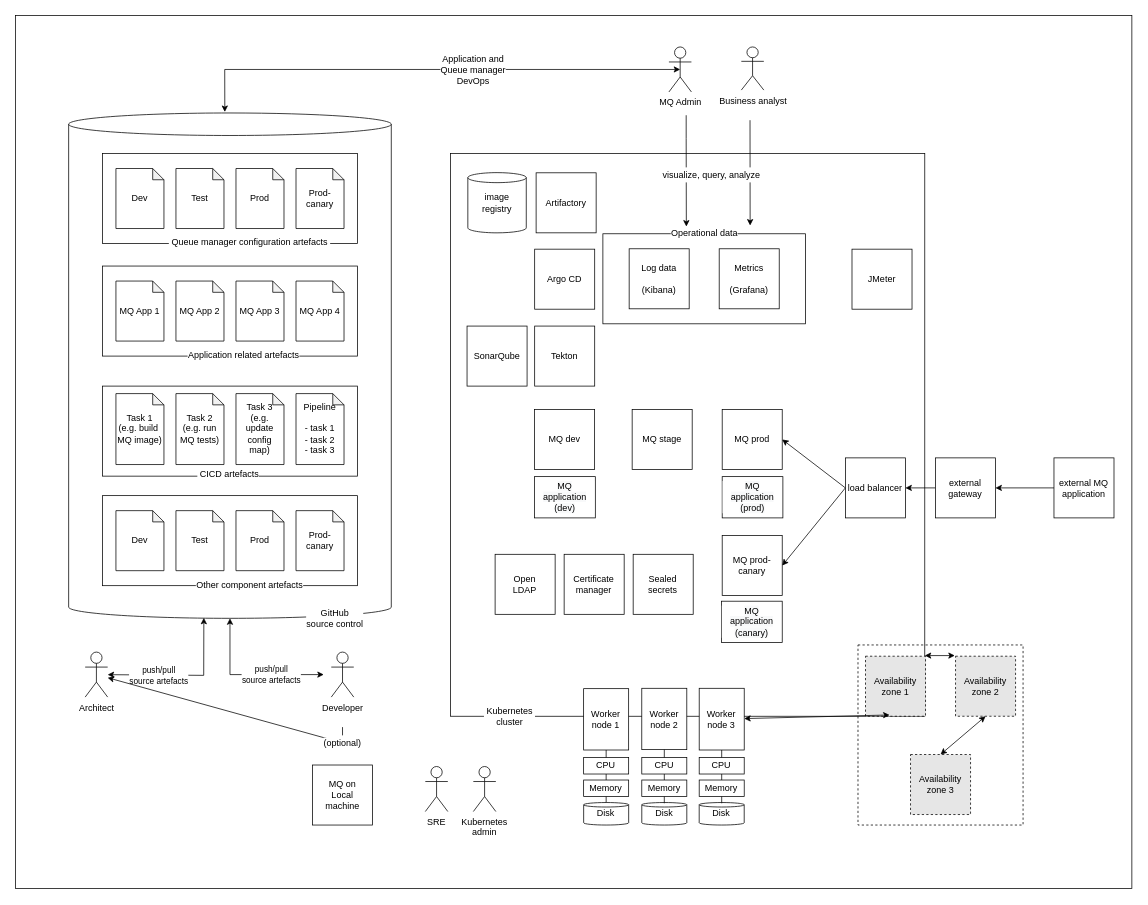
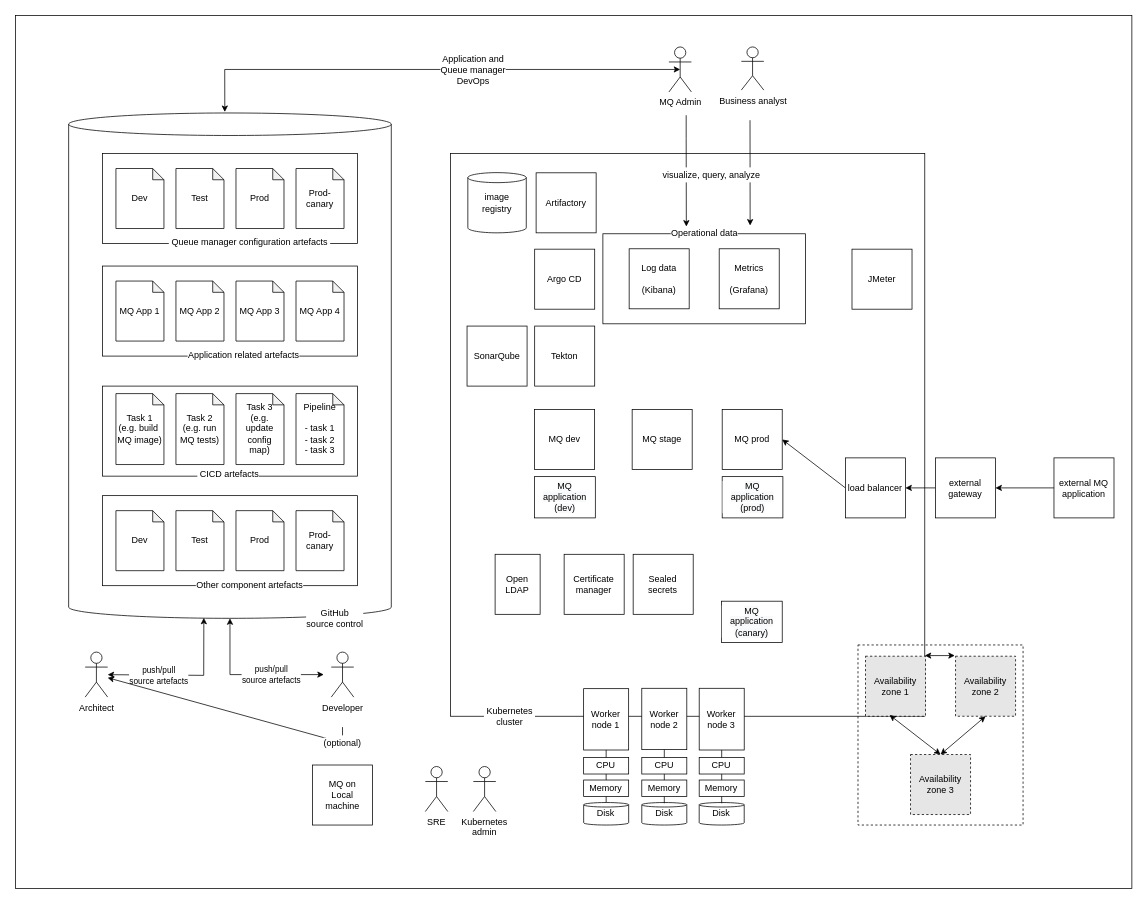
(815, 524) -> none
(752, 565) -> none
(525, 584) -> (517, 584)
(787, 717) -> (915, 734)
